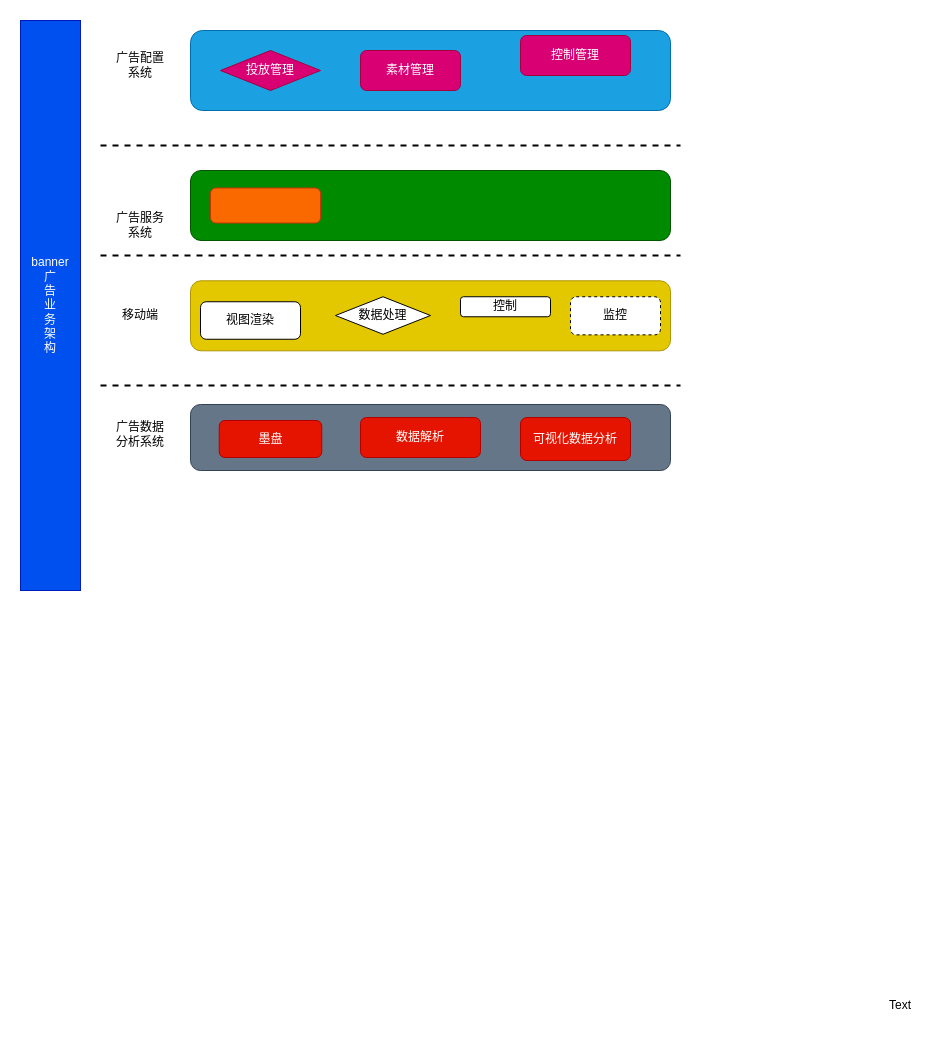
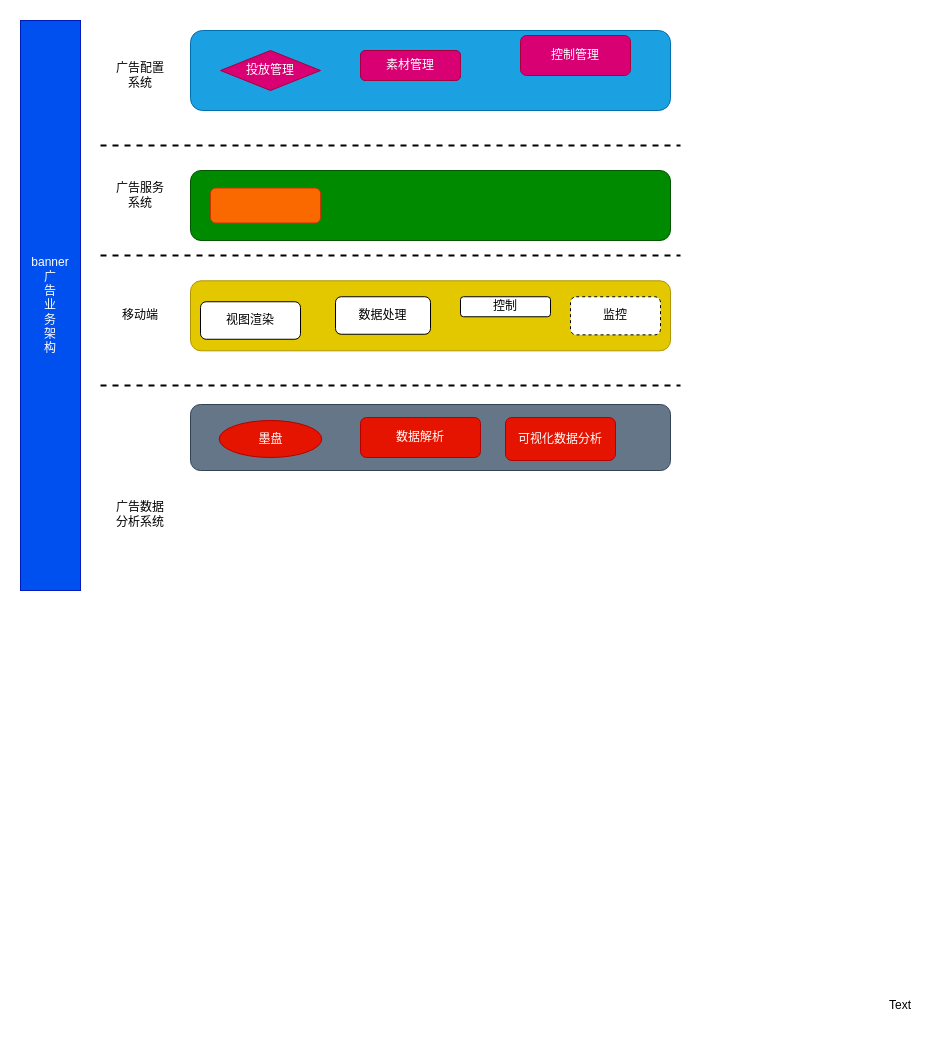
(141, 66) -> (141, 76)
(411, 71) -> (411, 66)
(141, 226) -> (141, 196)
(383, 316) -> (383, 316)
(141, 435) -> (141, 515)
(271, 439) -> (271, 439)
(576, 439) -> (561, 439)
